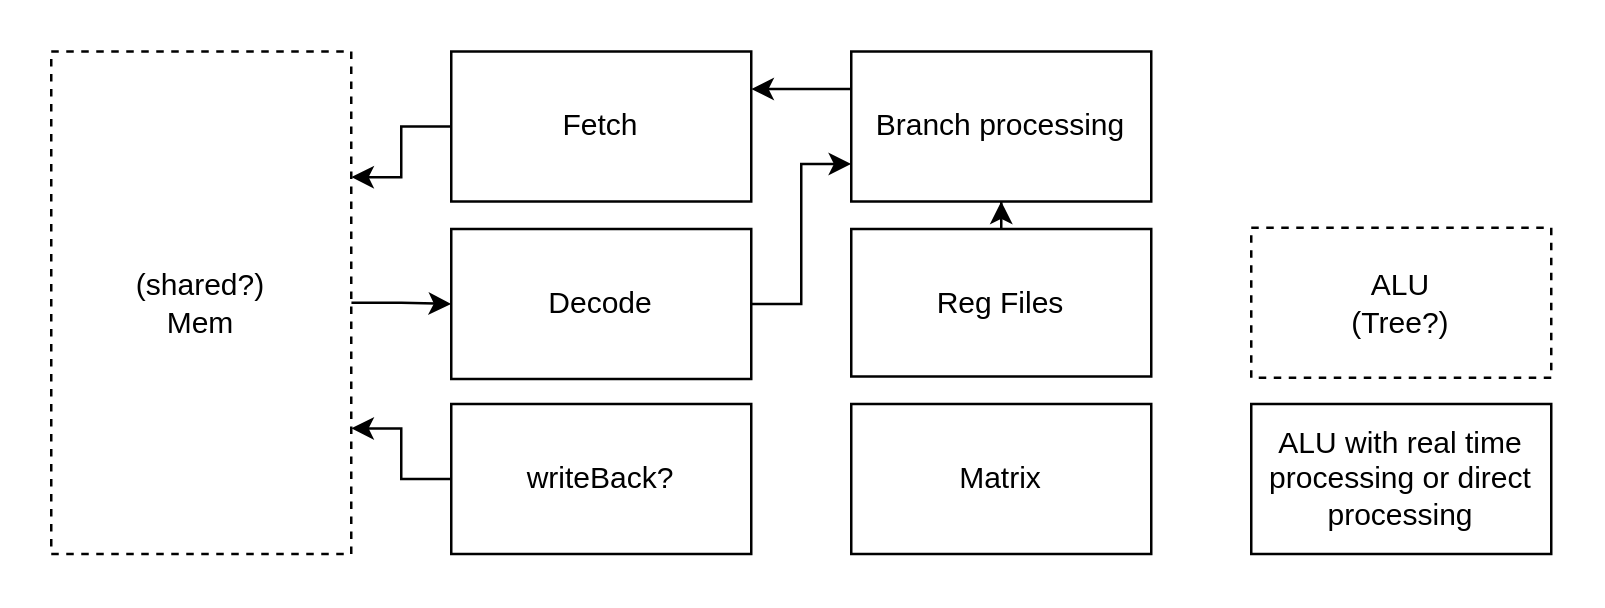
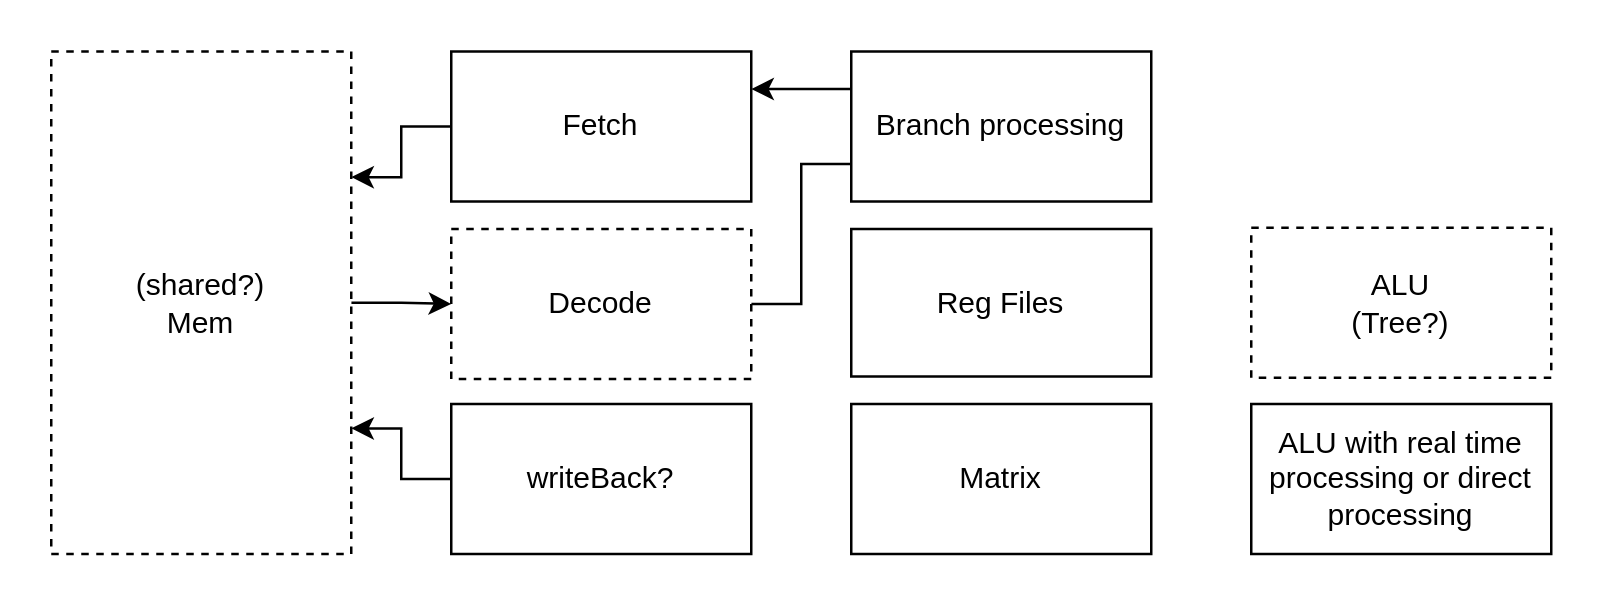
(833, 164) -> (840, 164)
(1001, 215) -> none
(601, 304) -> (601, 304)
